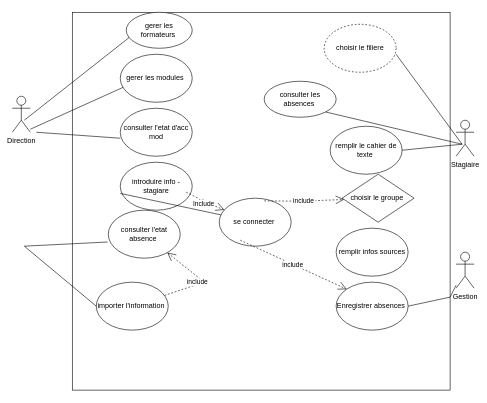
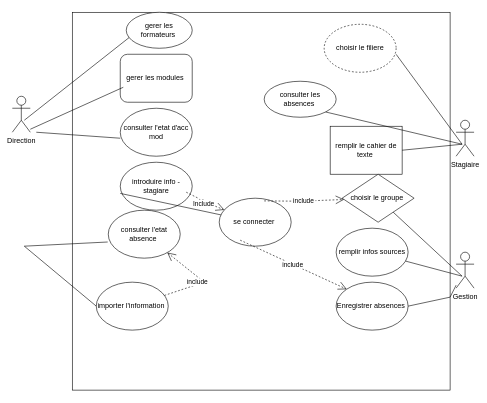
(156, 78) -> (156, 78)
(366, 150) -> (366, 150)
none -> (449, 264)
